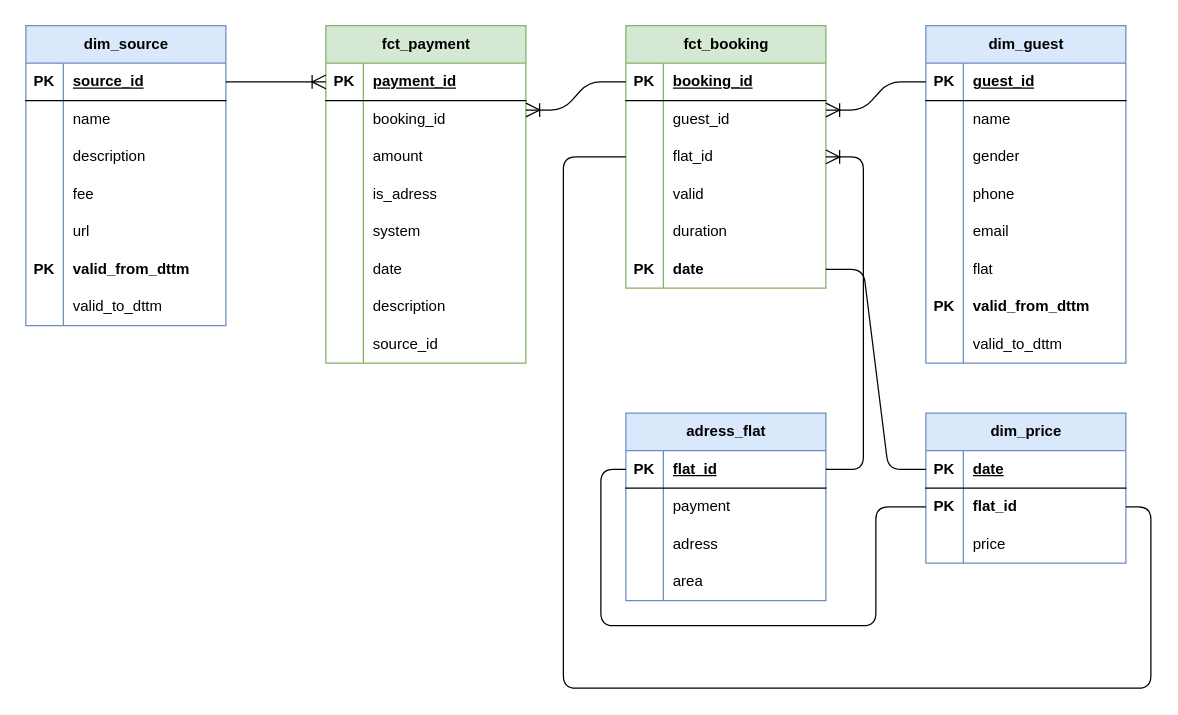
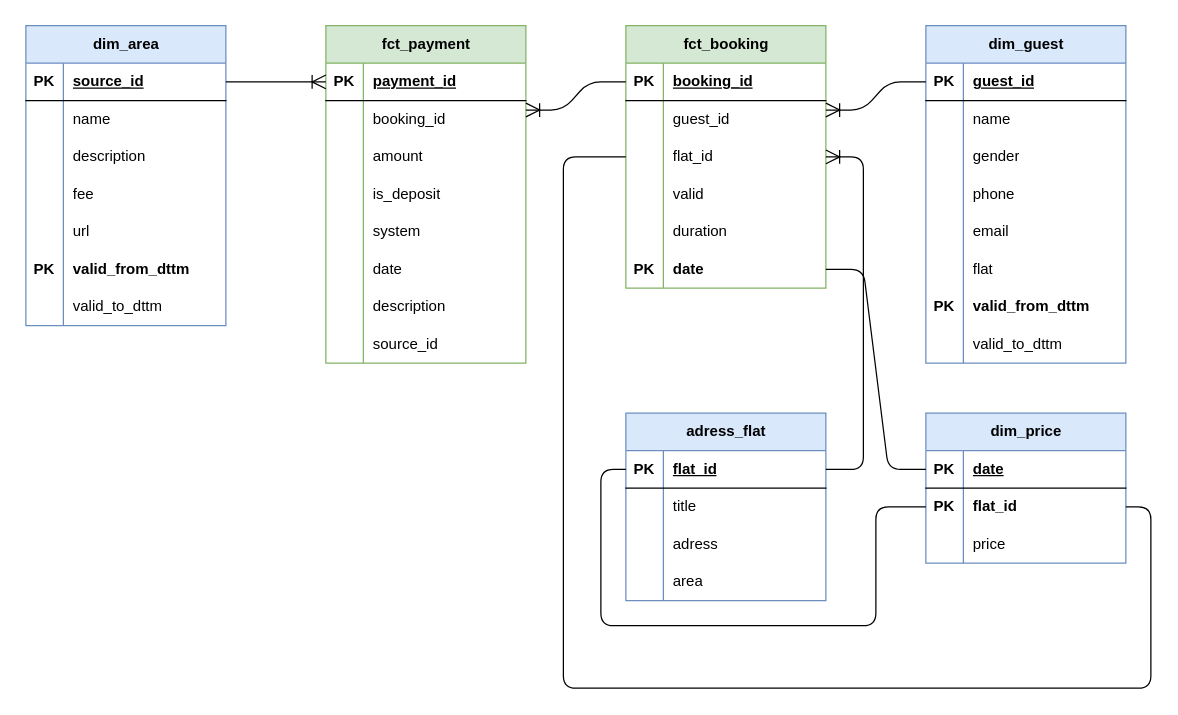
(126, 44) -> (126, 44)
(409, 194) -> (411, 194)
(703, 507) -> (690, 507)
